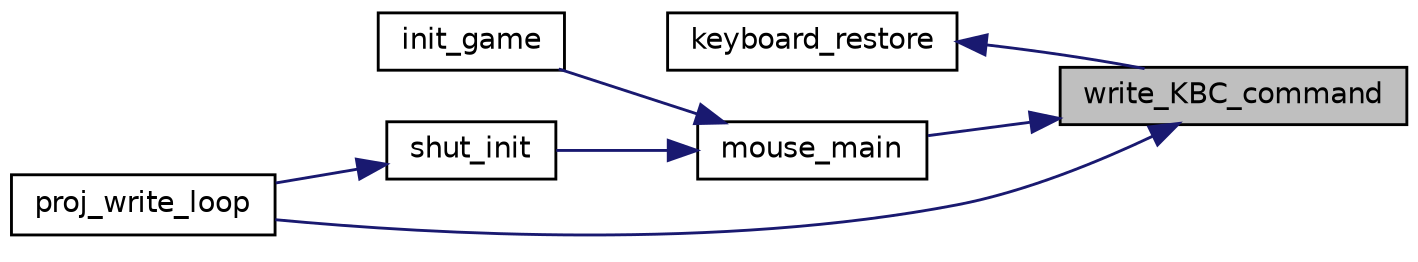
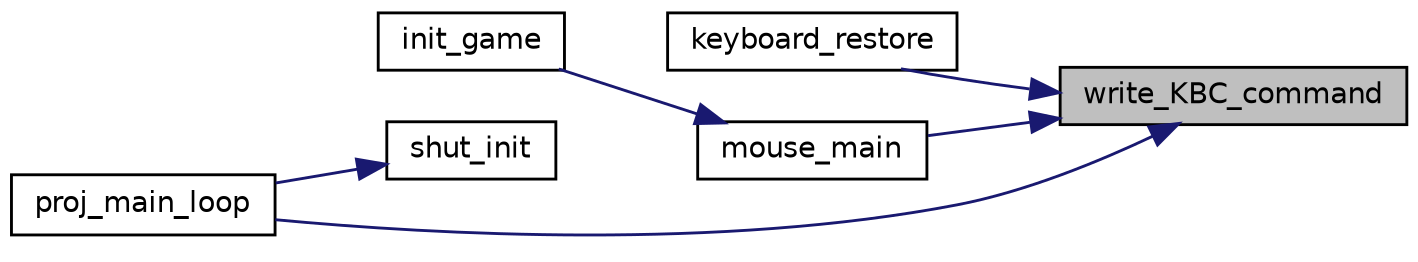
(1066, 55) -> (965, 80)
(612, 150) -> none
(143, 205) -> (143, 205)
